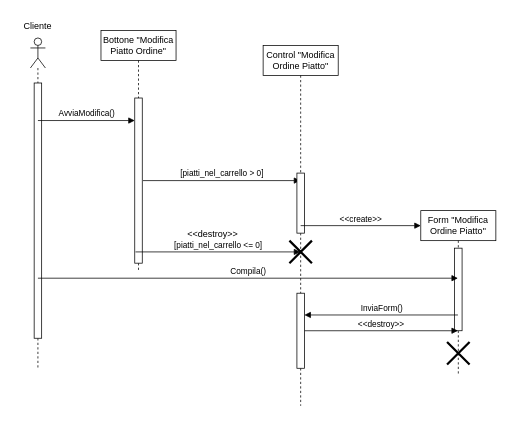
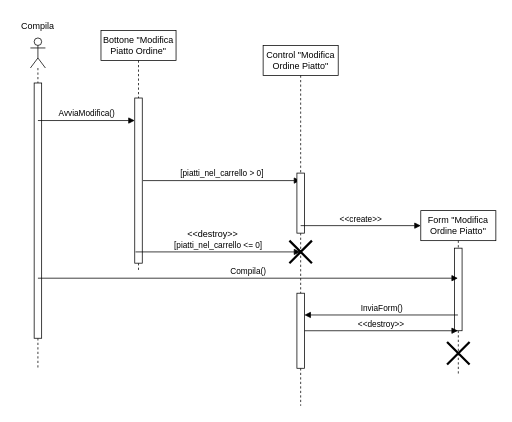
(38, 27) -> (38, 27)
